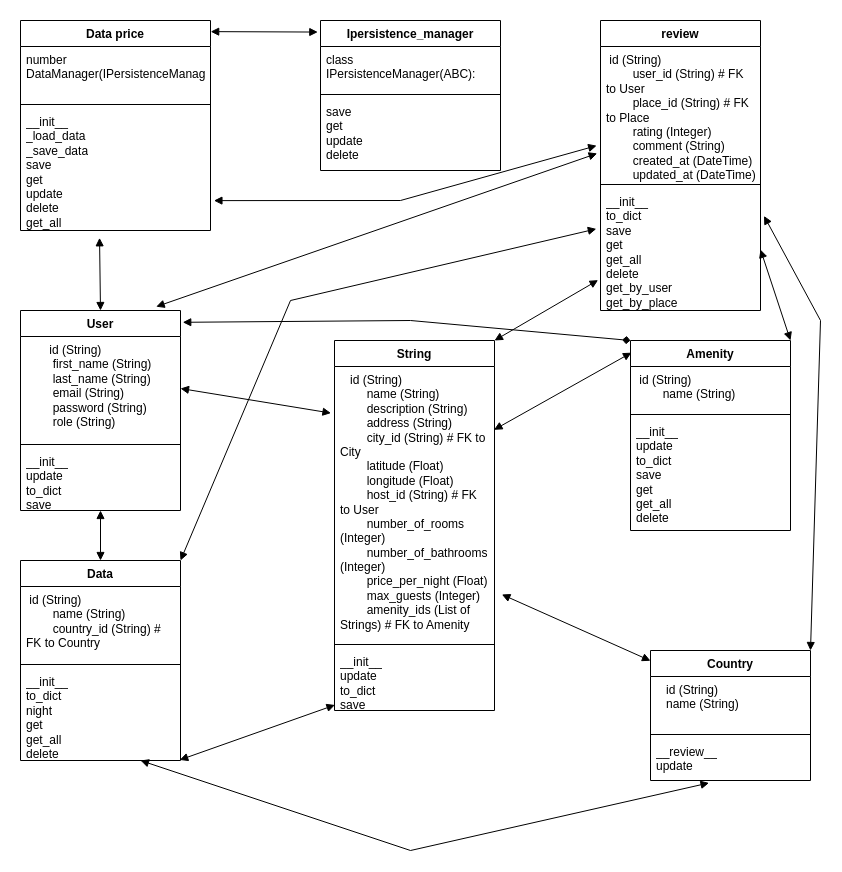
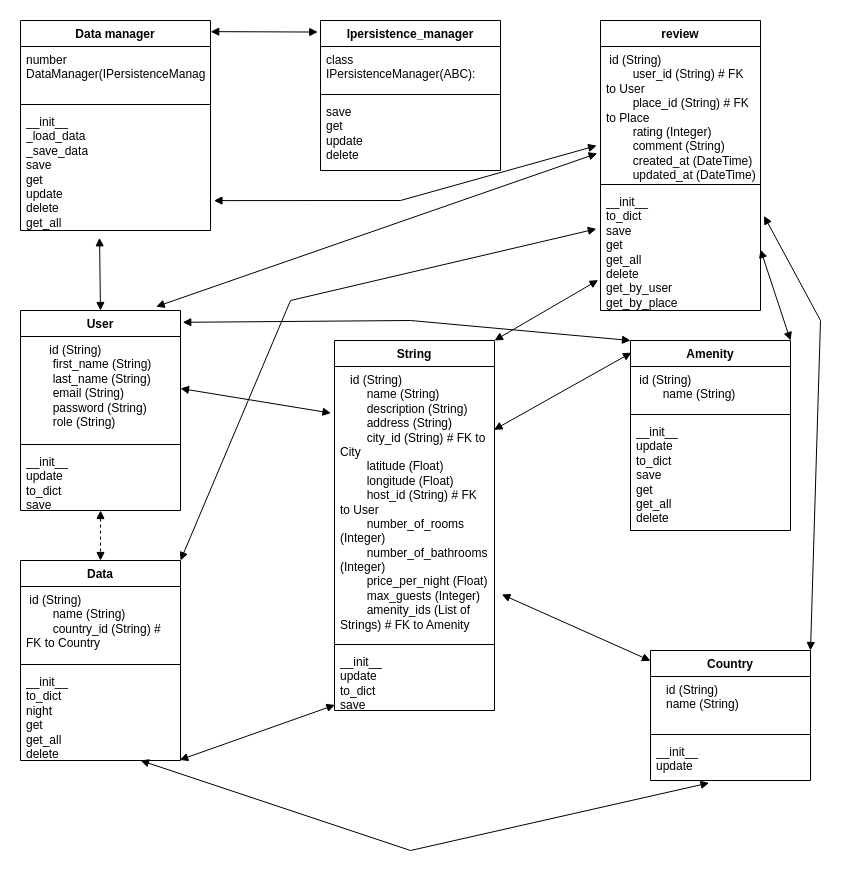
(116, 35) -> (116, 35)
(621, 340) -> (621, 340)
(101, 535) -> (101, 535)
(689, 760) -> (680, 760)
